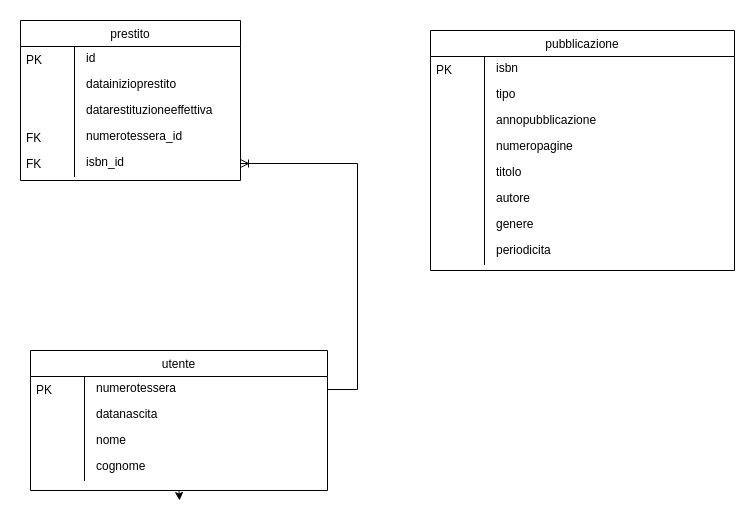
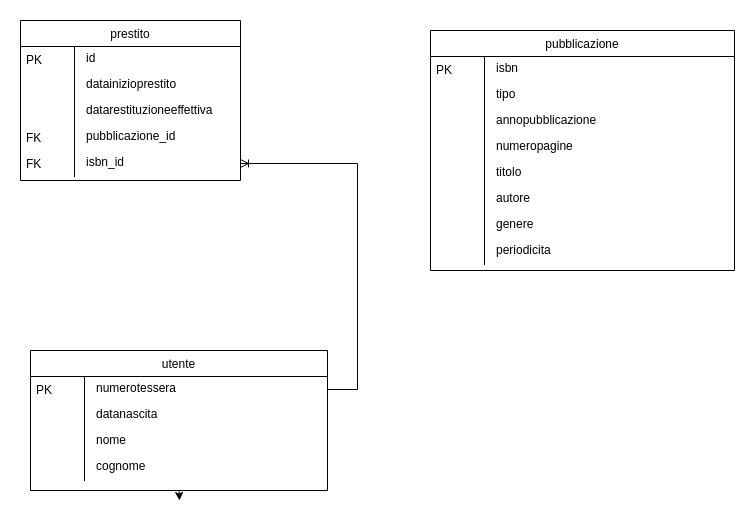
(138, 136) -> (134, 136)
